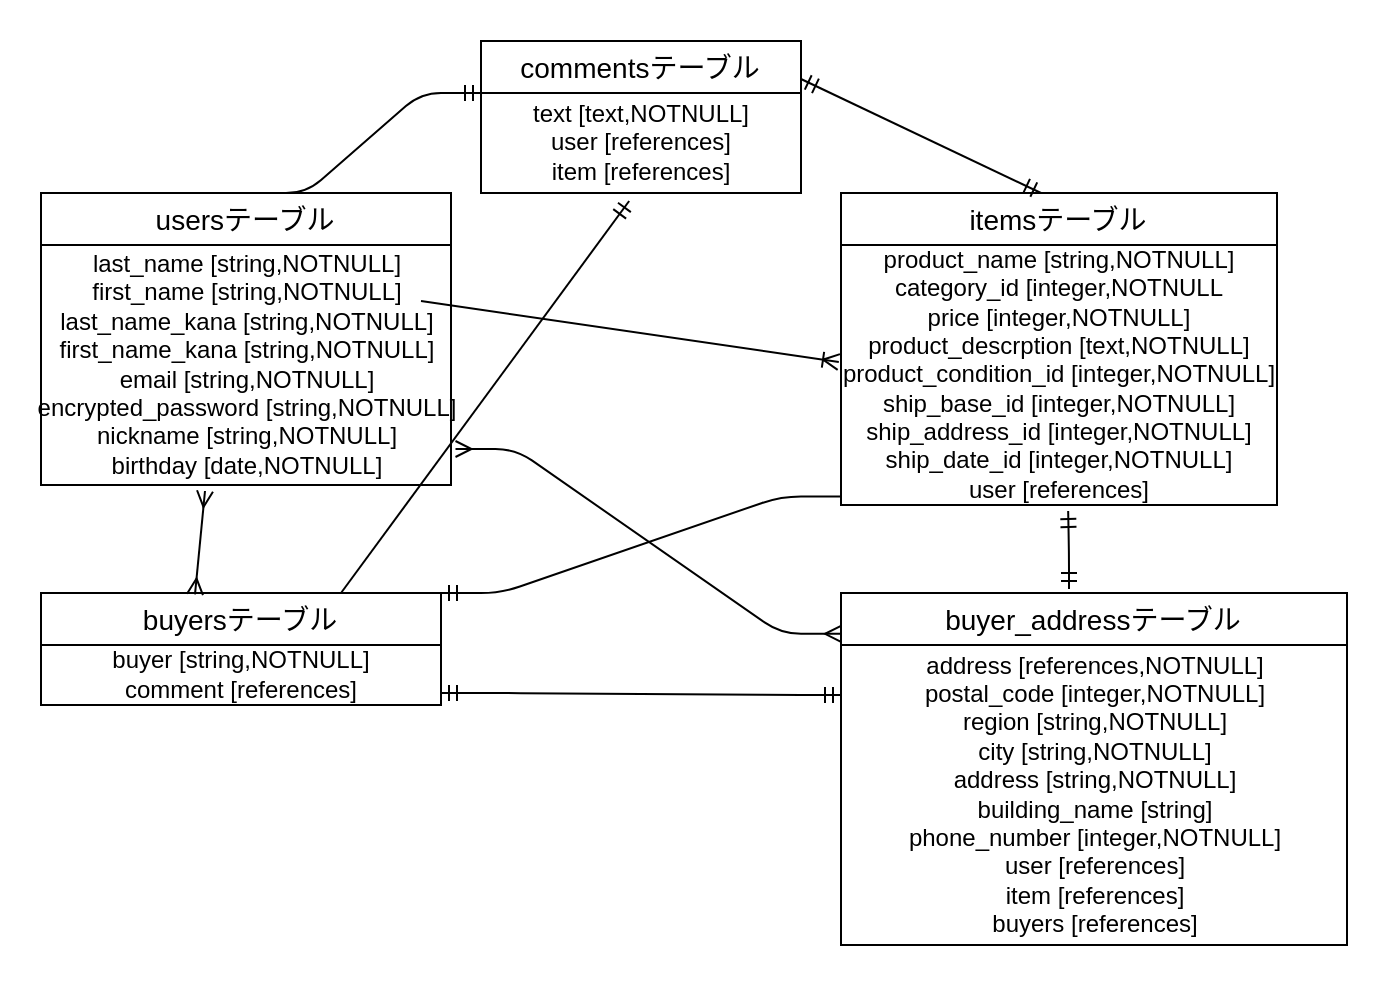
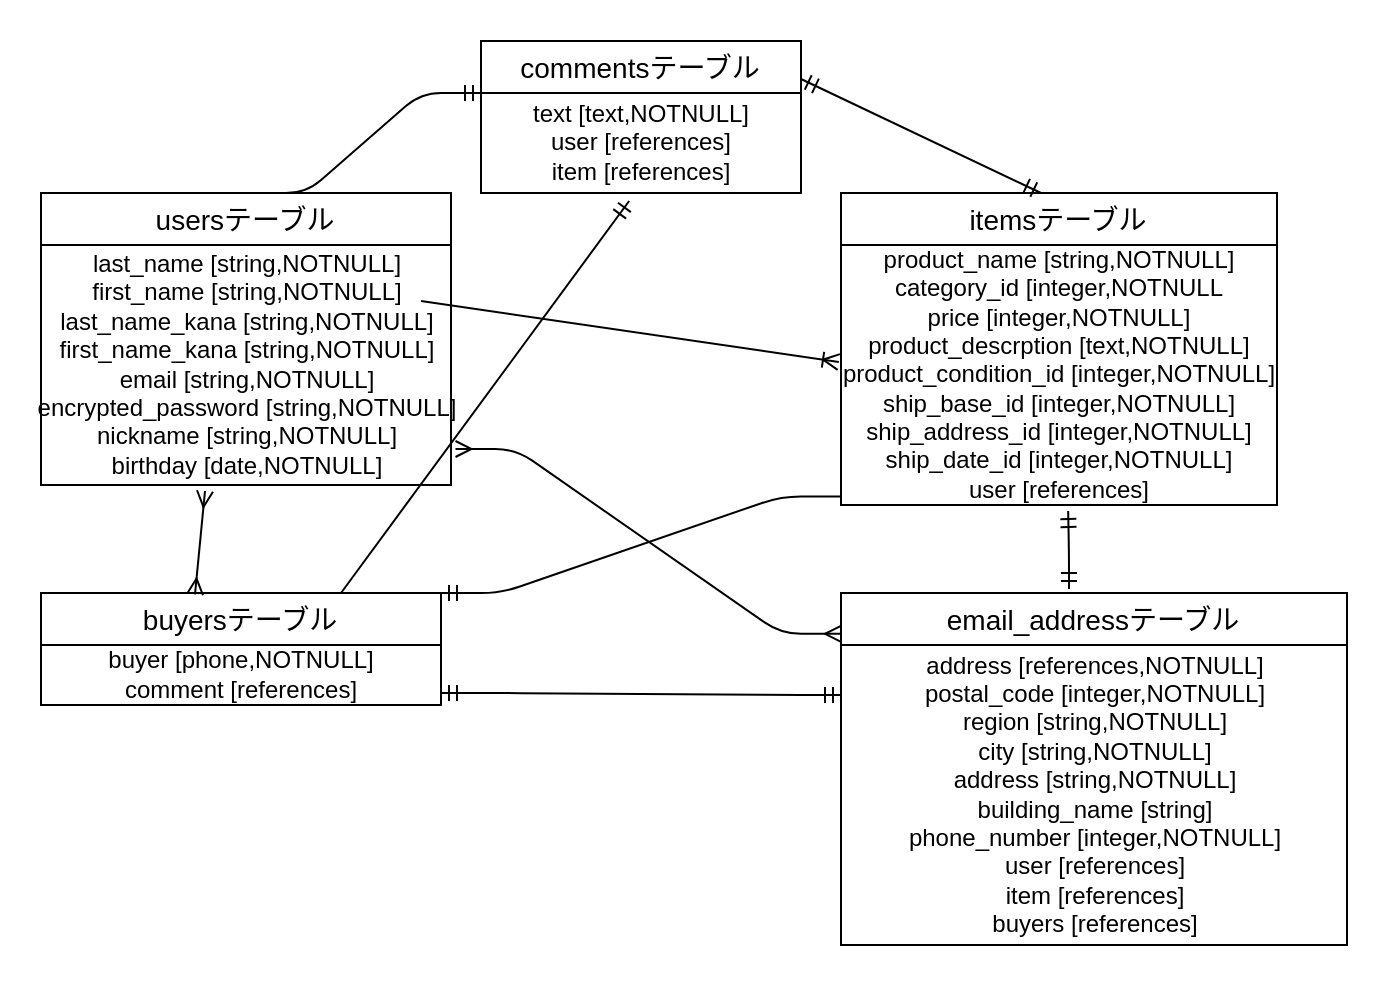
(1093, 621) -> (1093, 621)
(242, 675) -> (242, 675)
